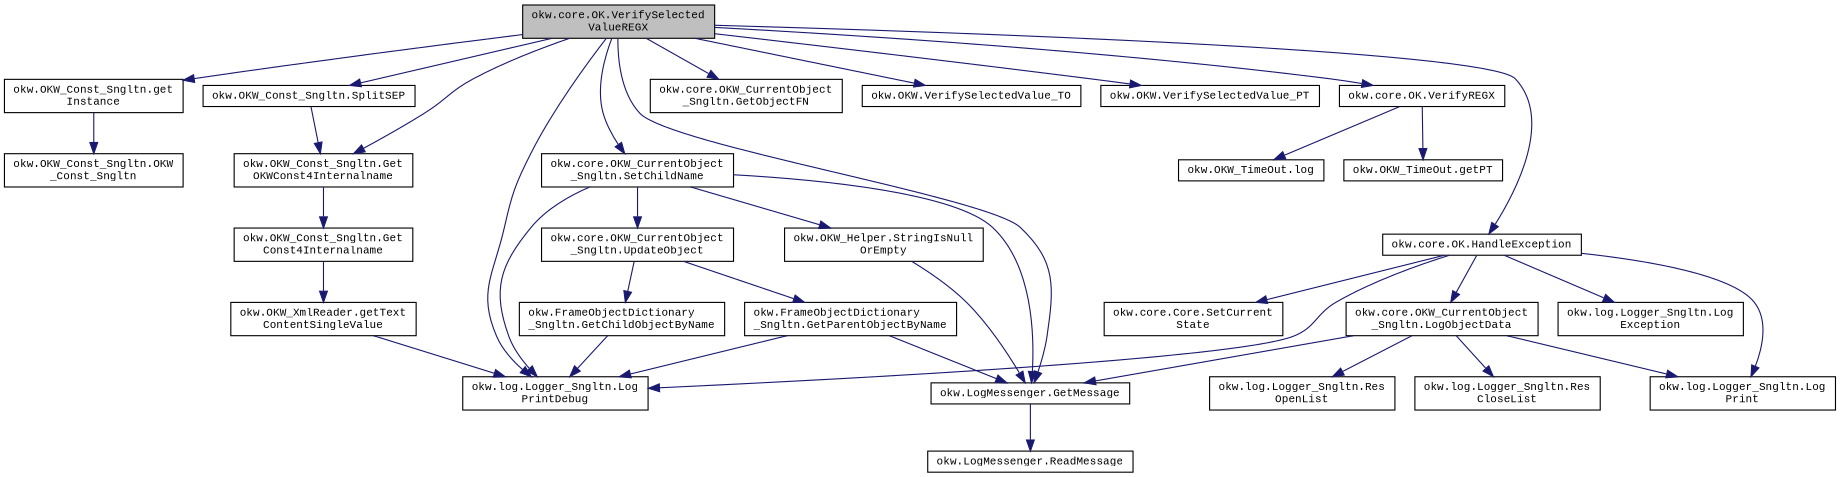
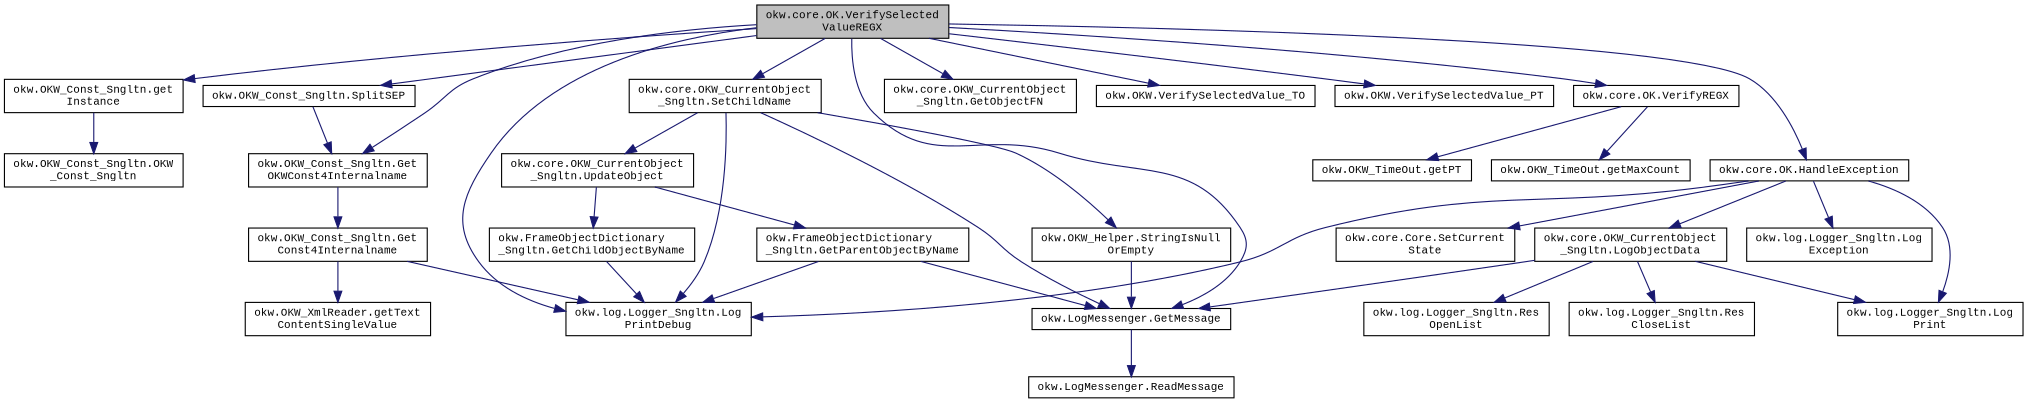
(1251, 170) -> (1591, 170)
(434, 354) -> (484, 279)
